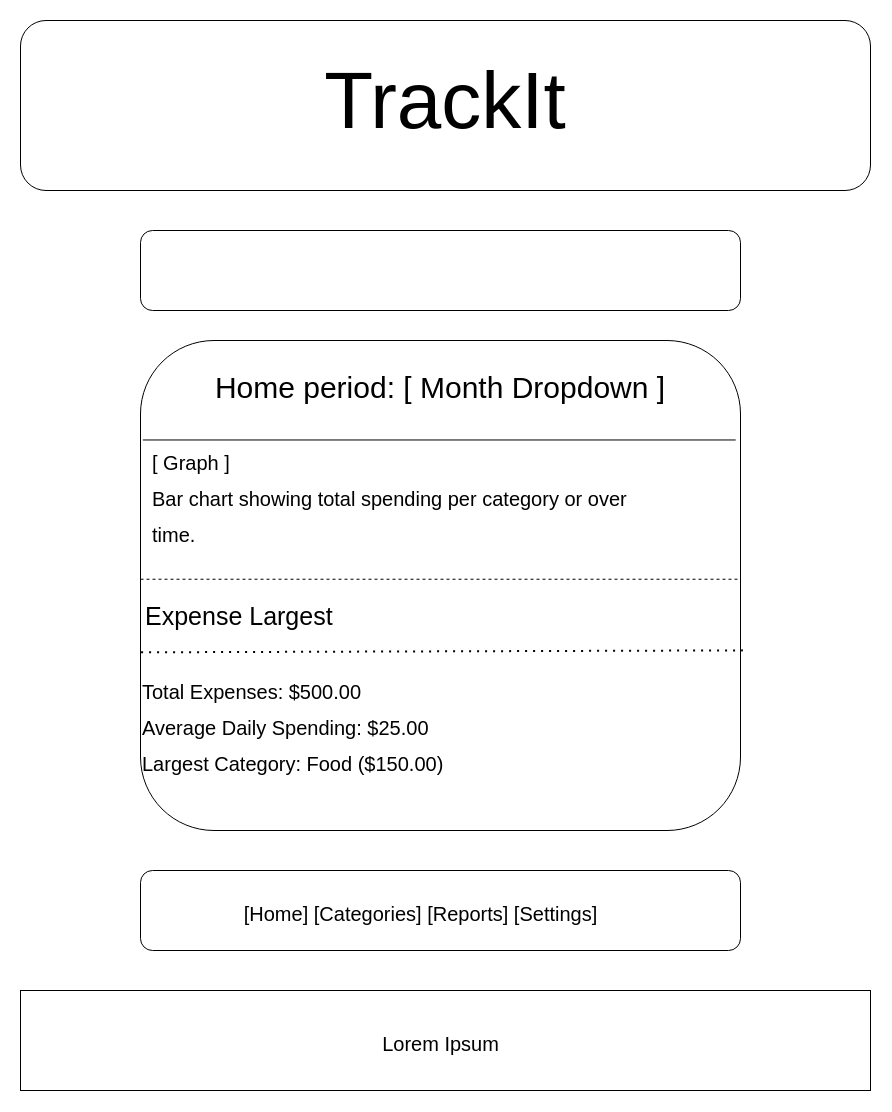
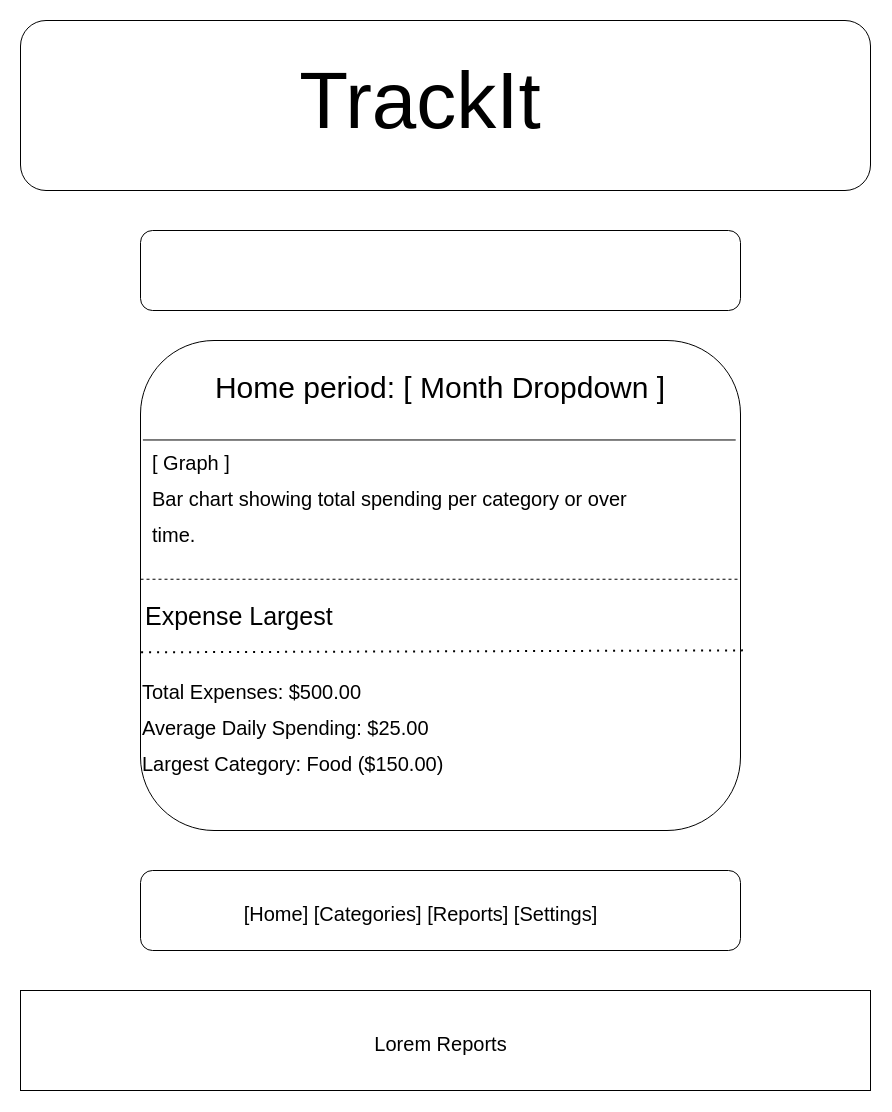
(446, 101) -> (421, 101)
(441, 1041) -> (441, 1041)
